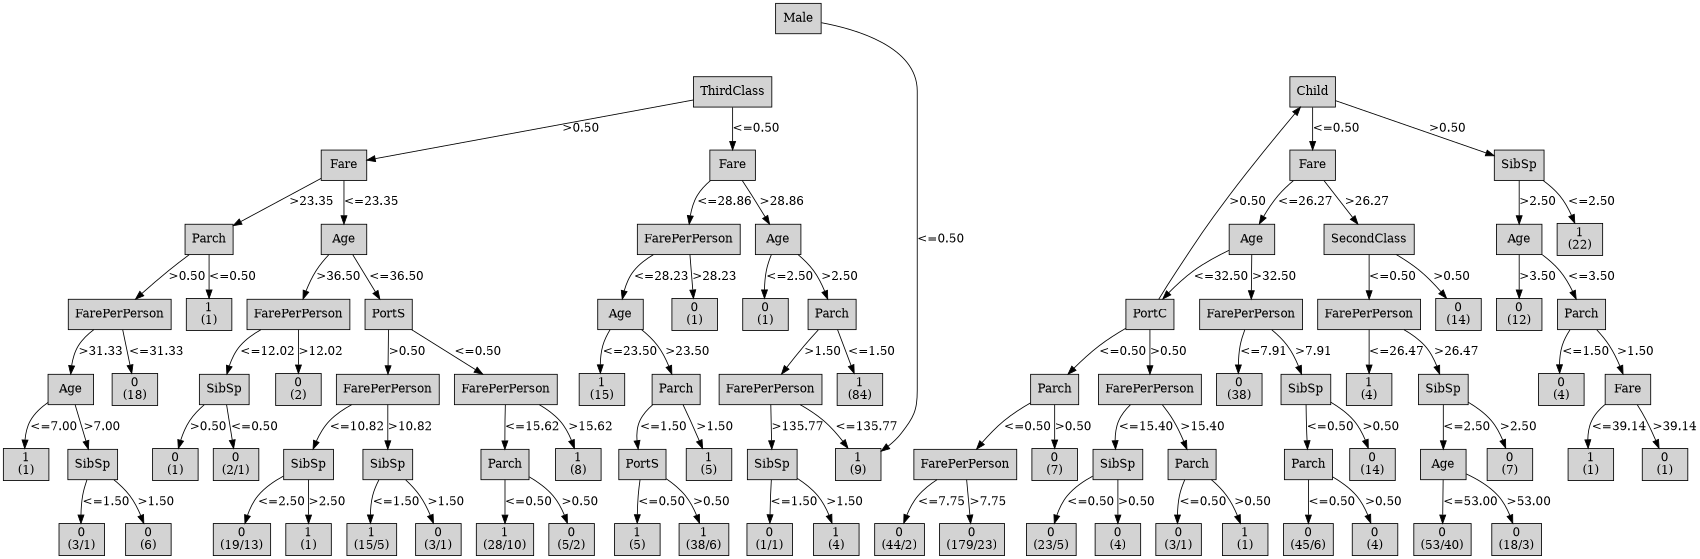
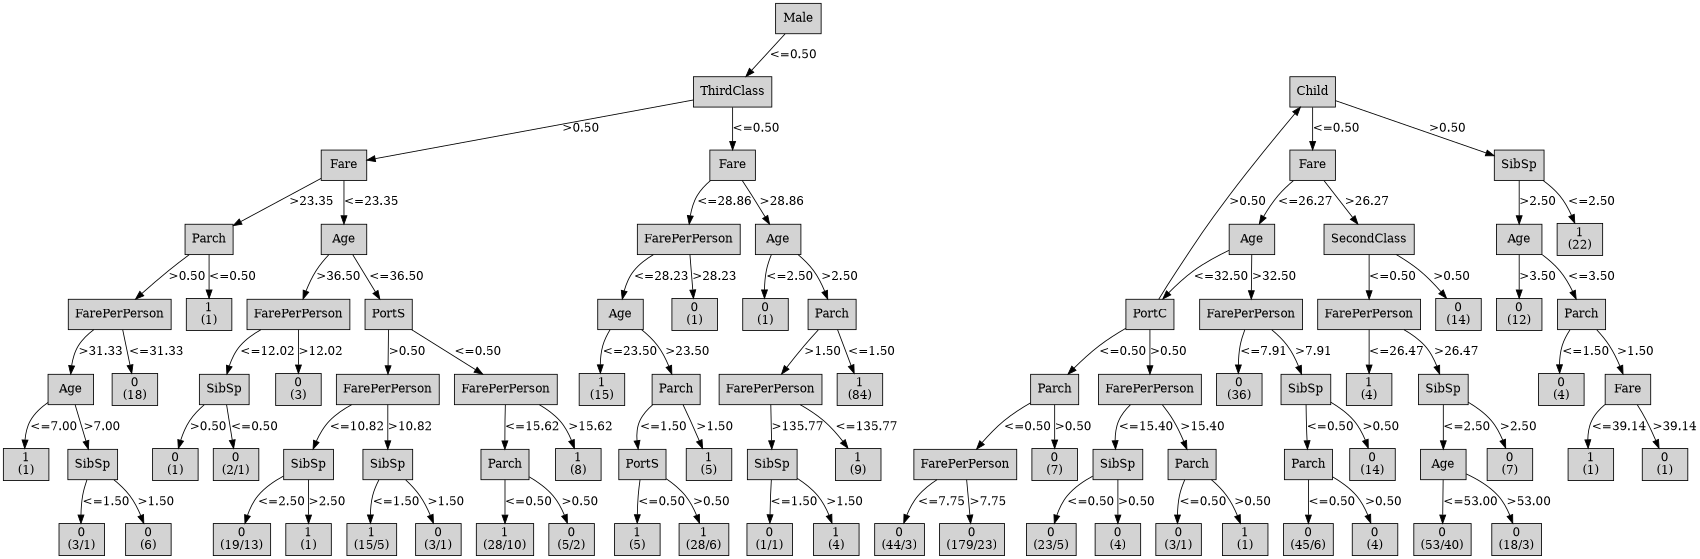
(917, 210) -> (768, 52)
(298, 389) -> (298, 389)
(1239, 389) -> (1239, 389)
(704, 540) -> (704, 540)
(900, 540) -> (900, 540)
